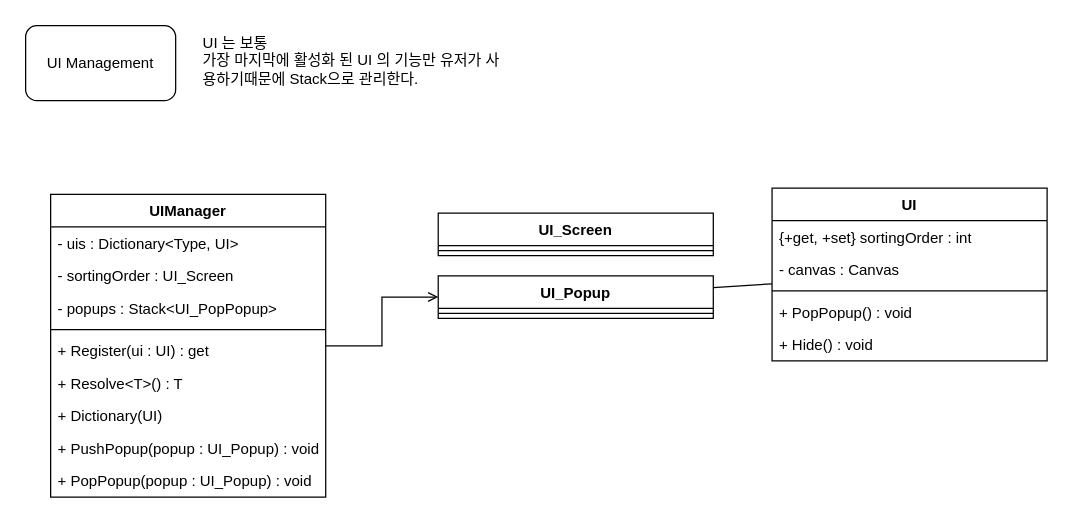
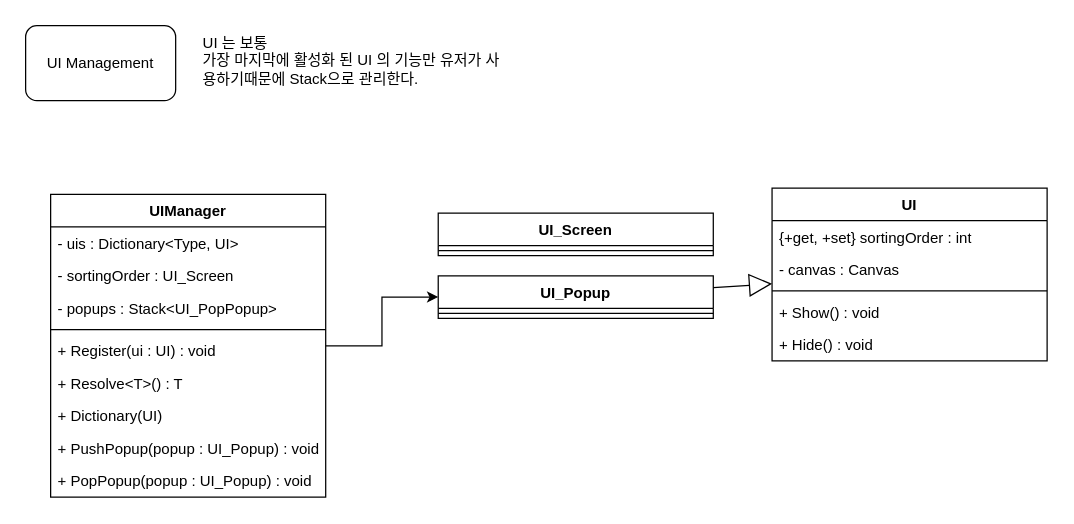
(758, 285) -> (748, 285)
(429, 297) -> (428, 297)
(849, 313) -> (833, 313)
(146, 352) -> (148, 352)
